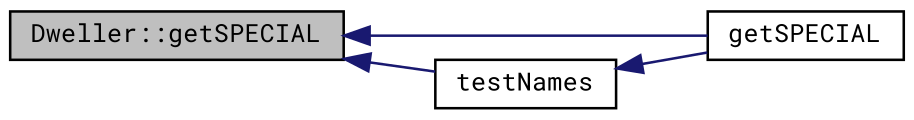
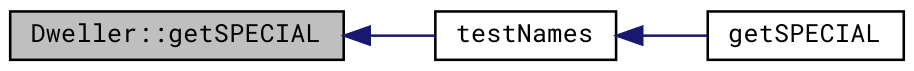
(539, 36) -> none
